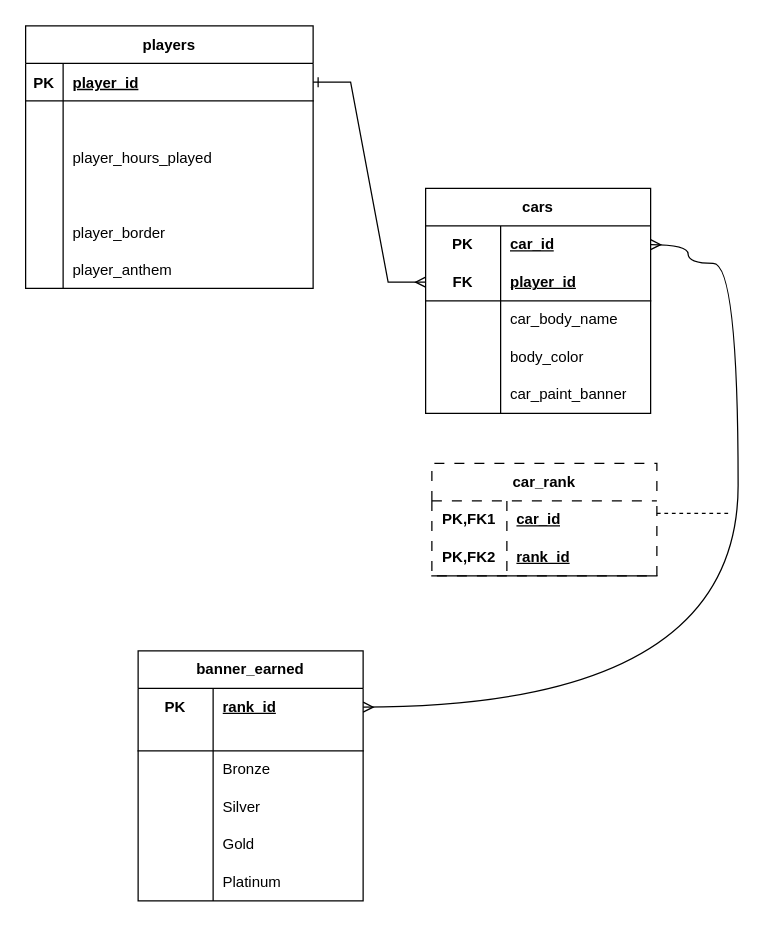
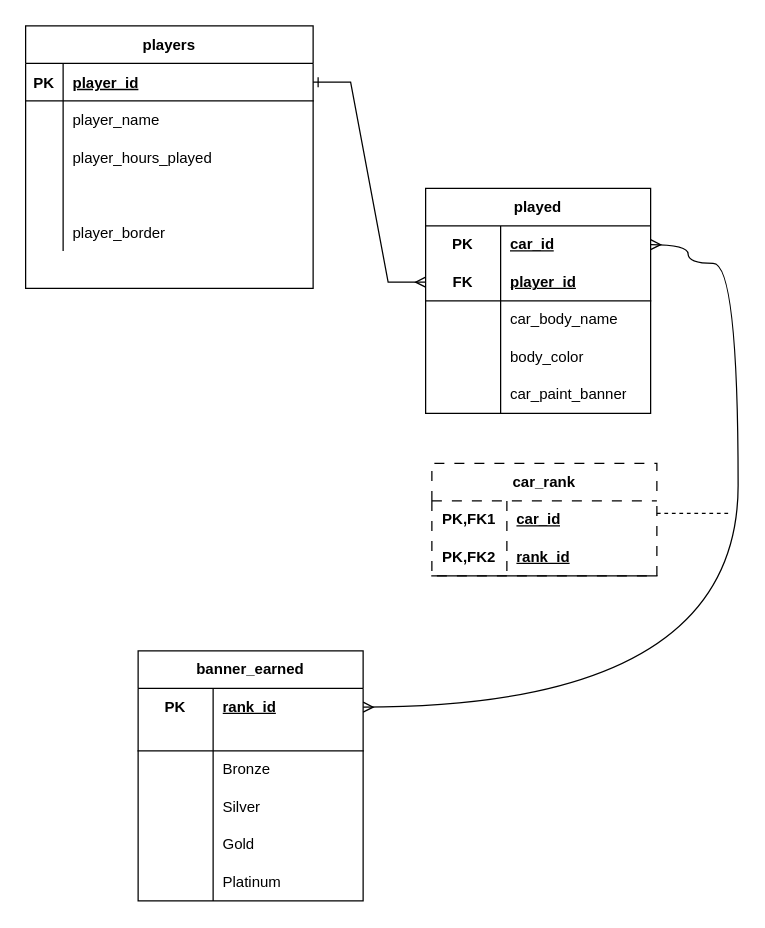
none -> (188, 119)
(538, 207) -> (538, 207)
(188, 269) -> none
